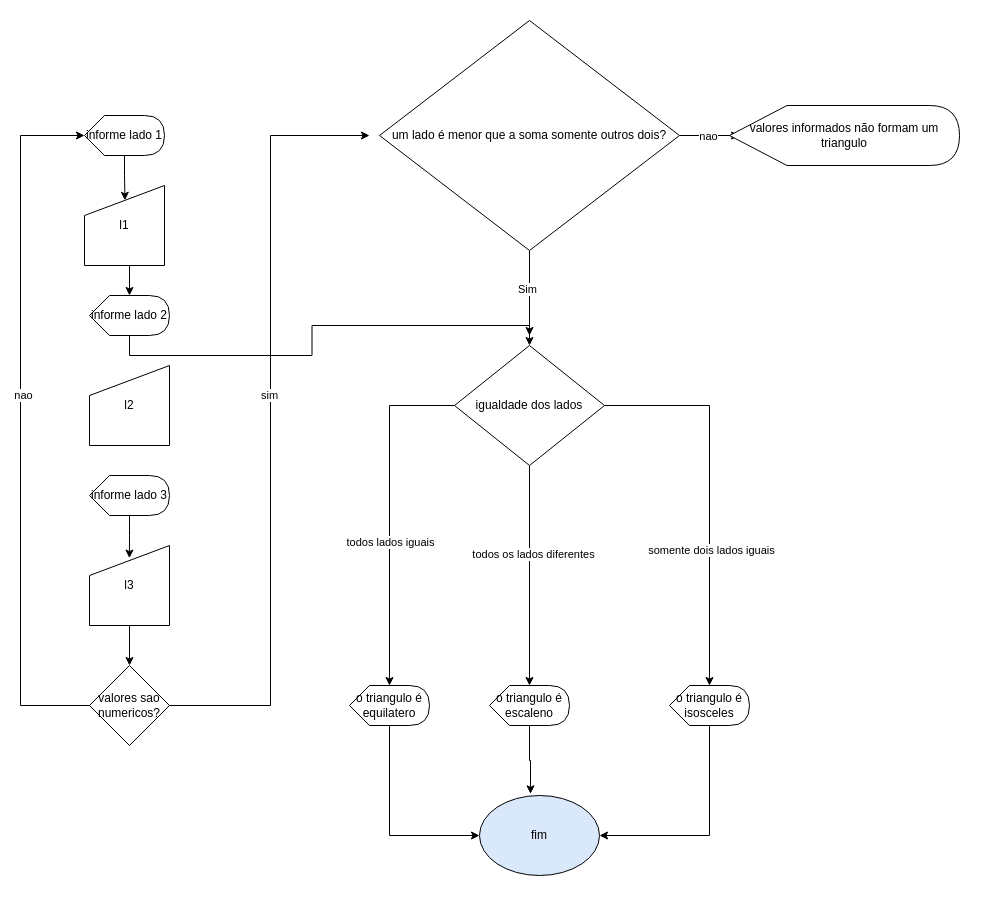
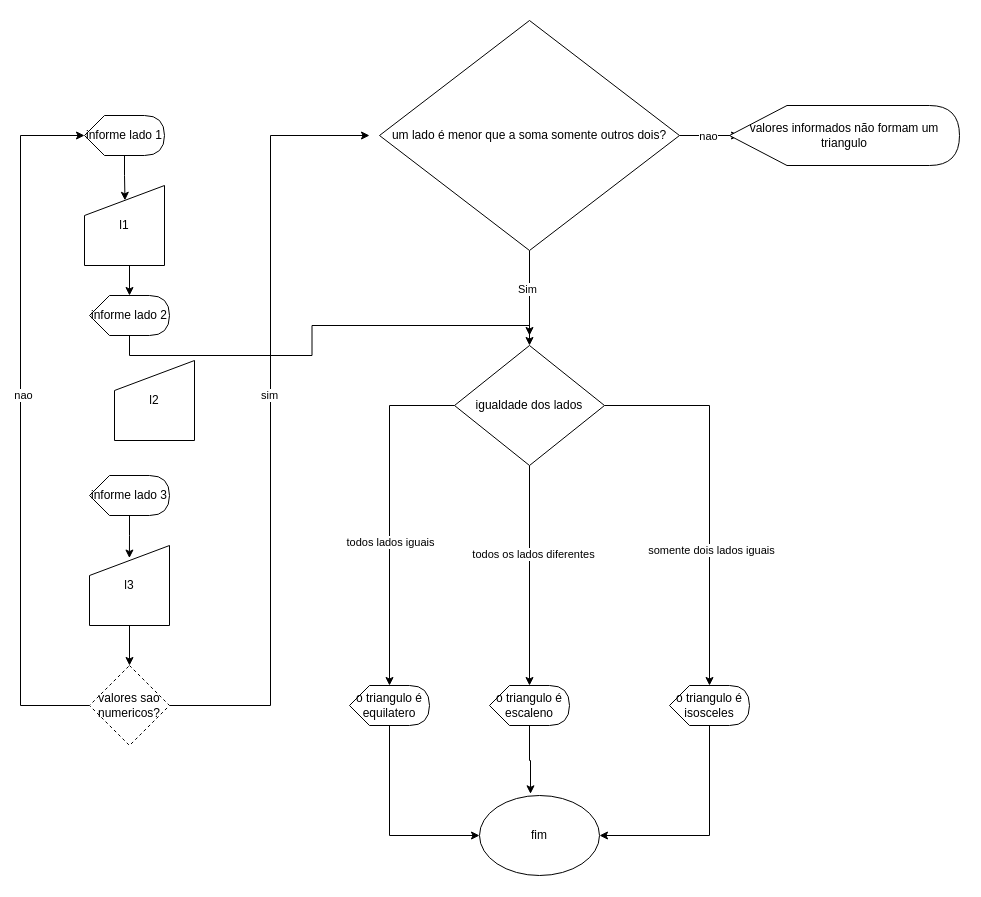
(130, 406) -> (155, 401)
(130, 706) -> (130, 706)
(540, 836) -> (540, 836)
